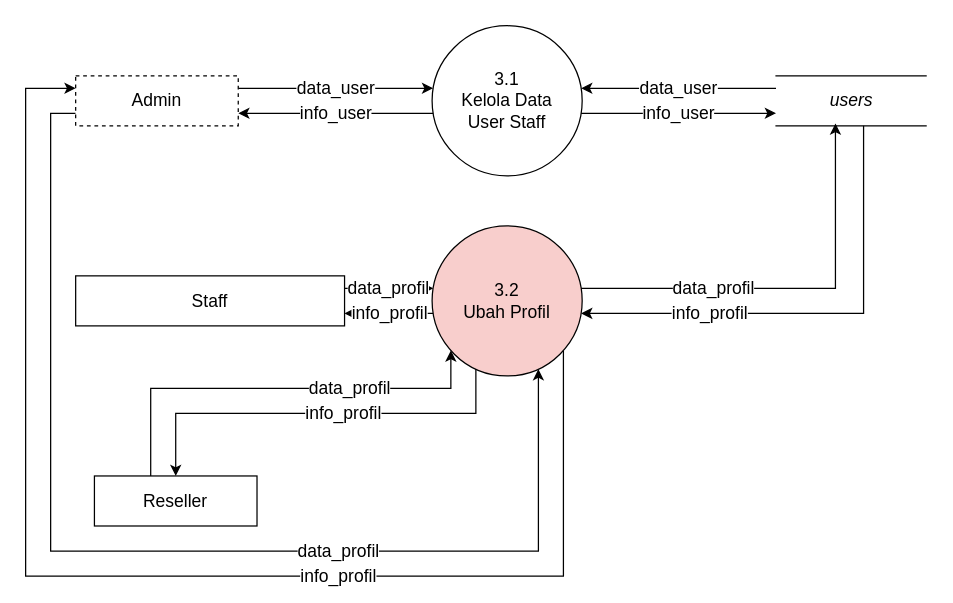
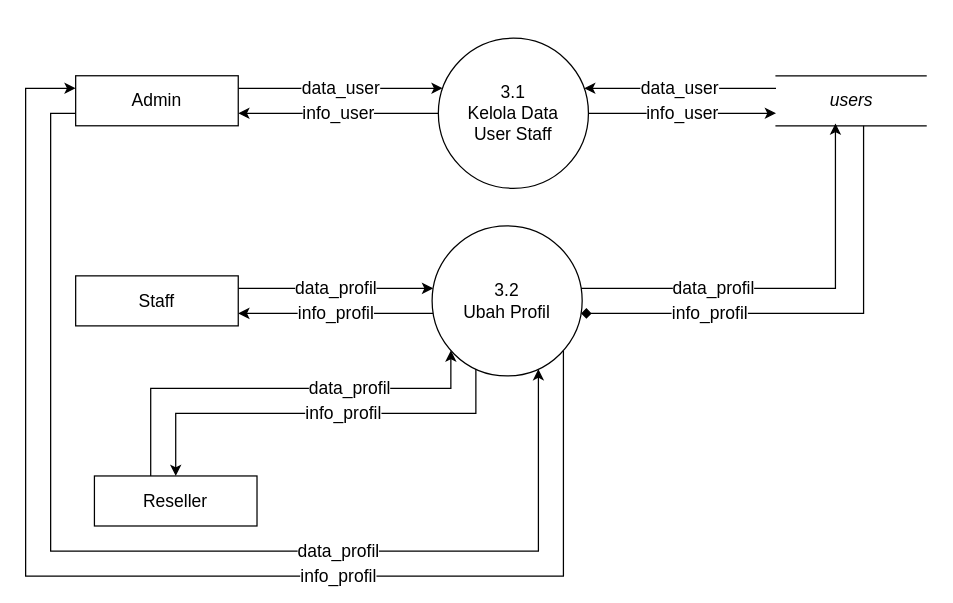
(157, 101) -> (157, 101)
(507, 101) -> (513, 113)
(210, 301) -> (157, 301)
(507, 301) -> (507, 301)
(591, 313) -> (591, 313)
